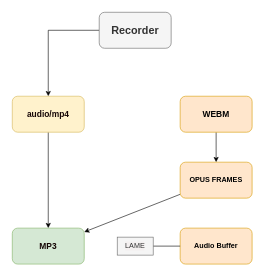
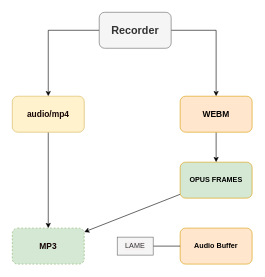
none -> (215, 30)
(216, 180) -> (216, 180)
(48, 246) -> (48, 246)
